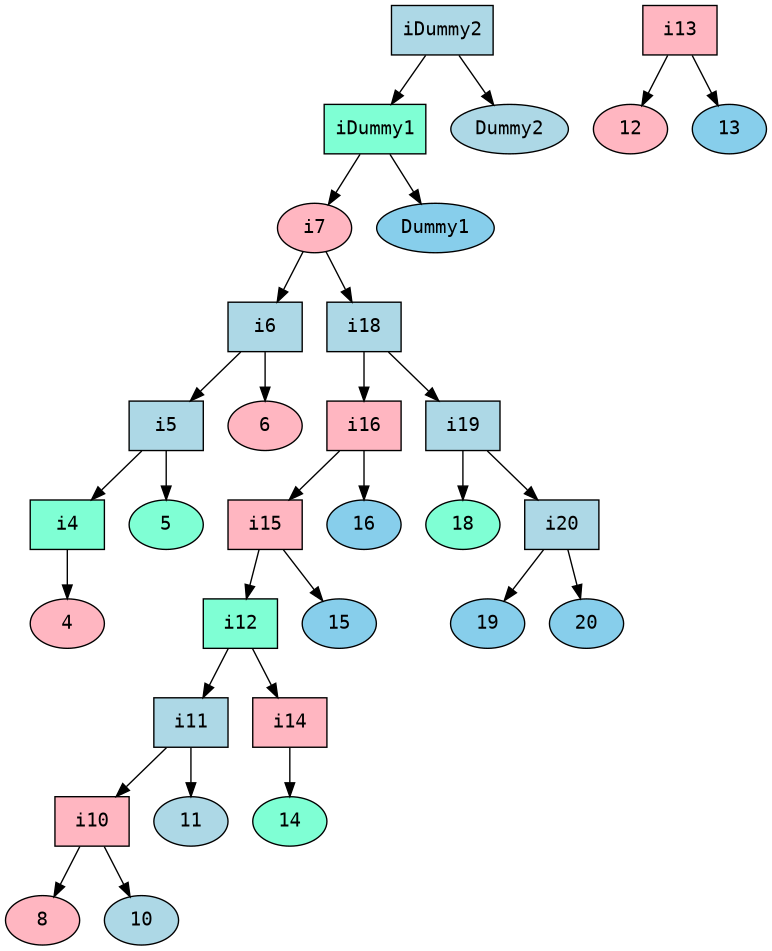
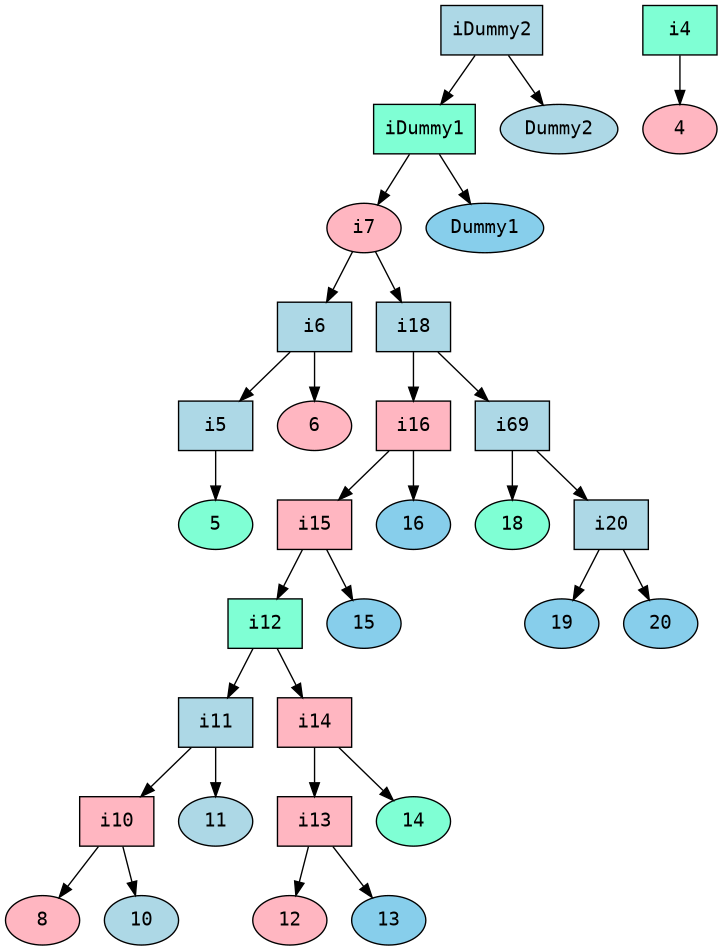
(463, 426) -> (512, 426)
(122, 470) -> none
none -> (315, 765)
